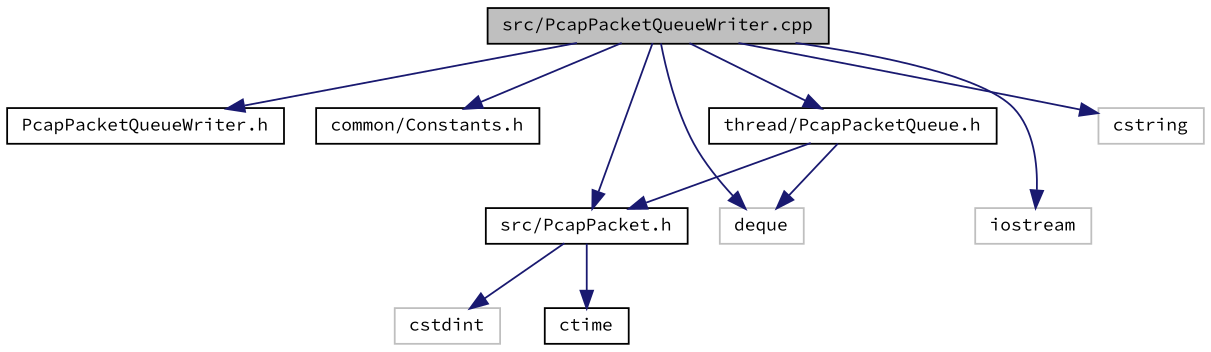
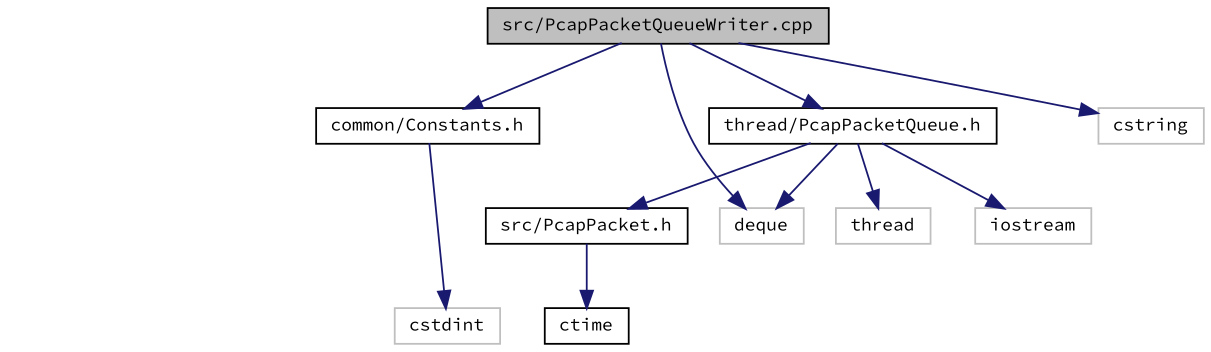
(920, 67) -> (935, 172)
(626, 117) -> none
(146, 126) -> none
none -> (883, 226)
(524, 271) -> (437, 217)
